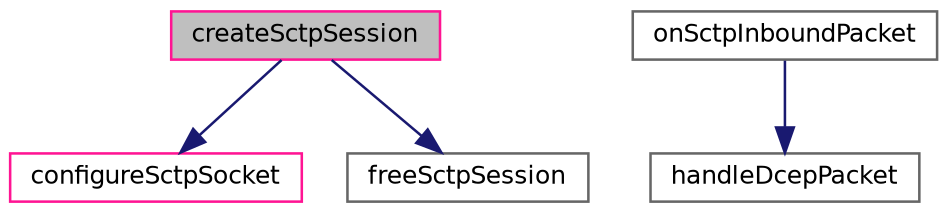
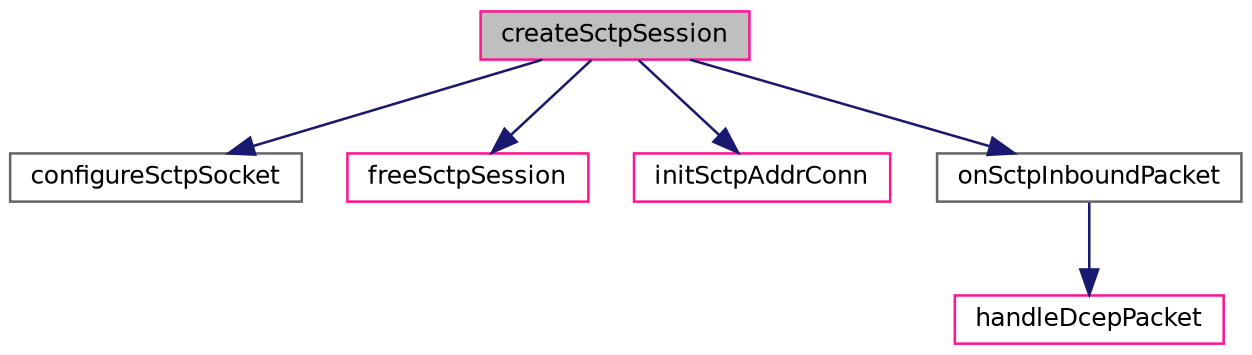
none -> (840, 103)
(156, 178) -> (156, 178)
(468, 178) -> (468, 178)
none -> (762, 178)
(785, 178) -> (1089, 320)
